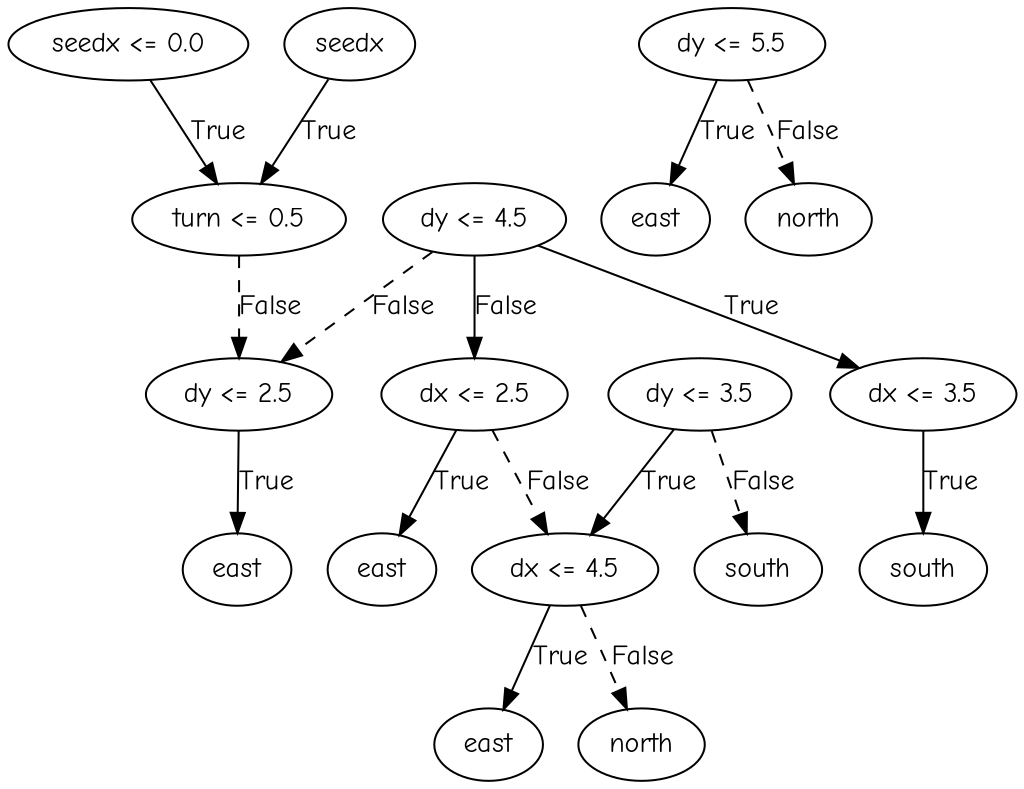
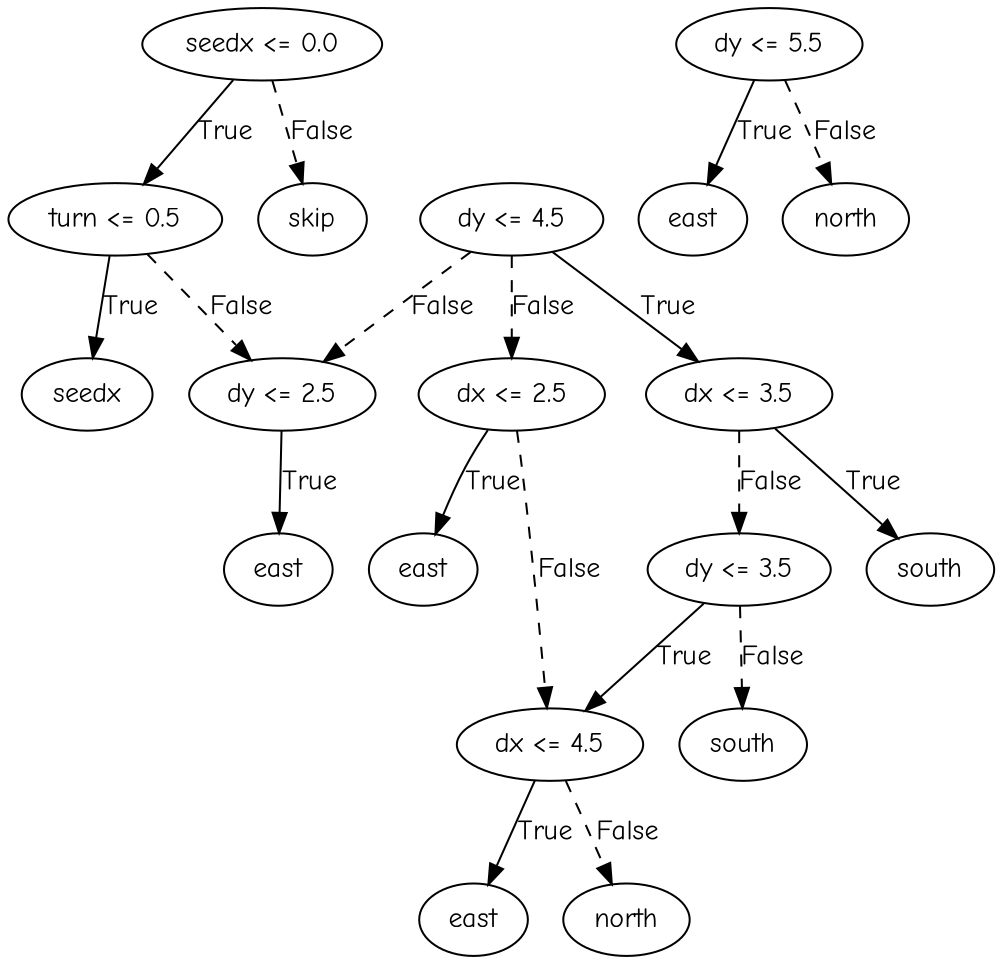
(300, 123) -> (103, 297)
none -> (313, 219)
(475, 297) -> (512, 297)
none -> (739, 472)
